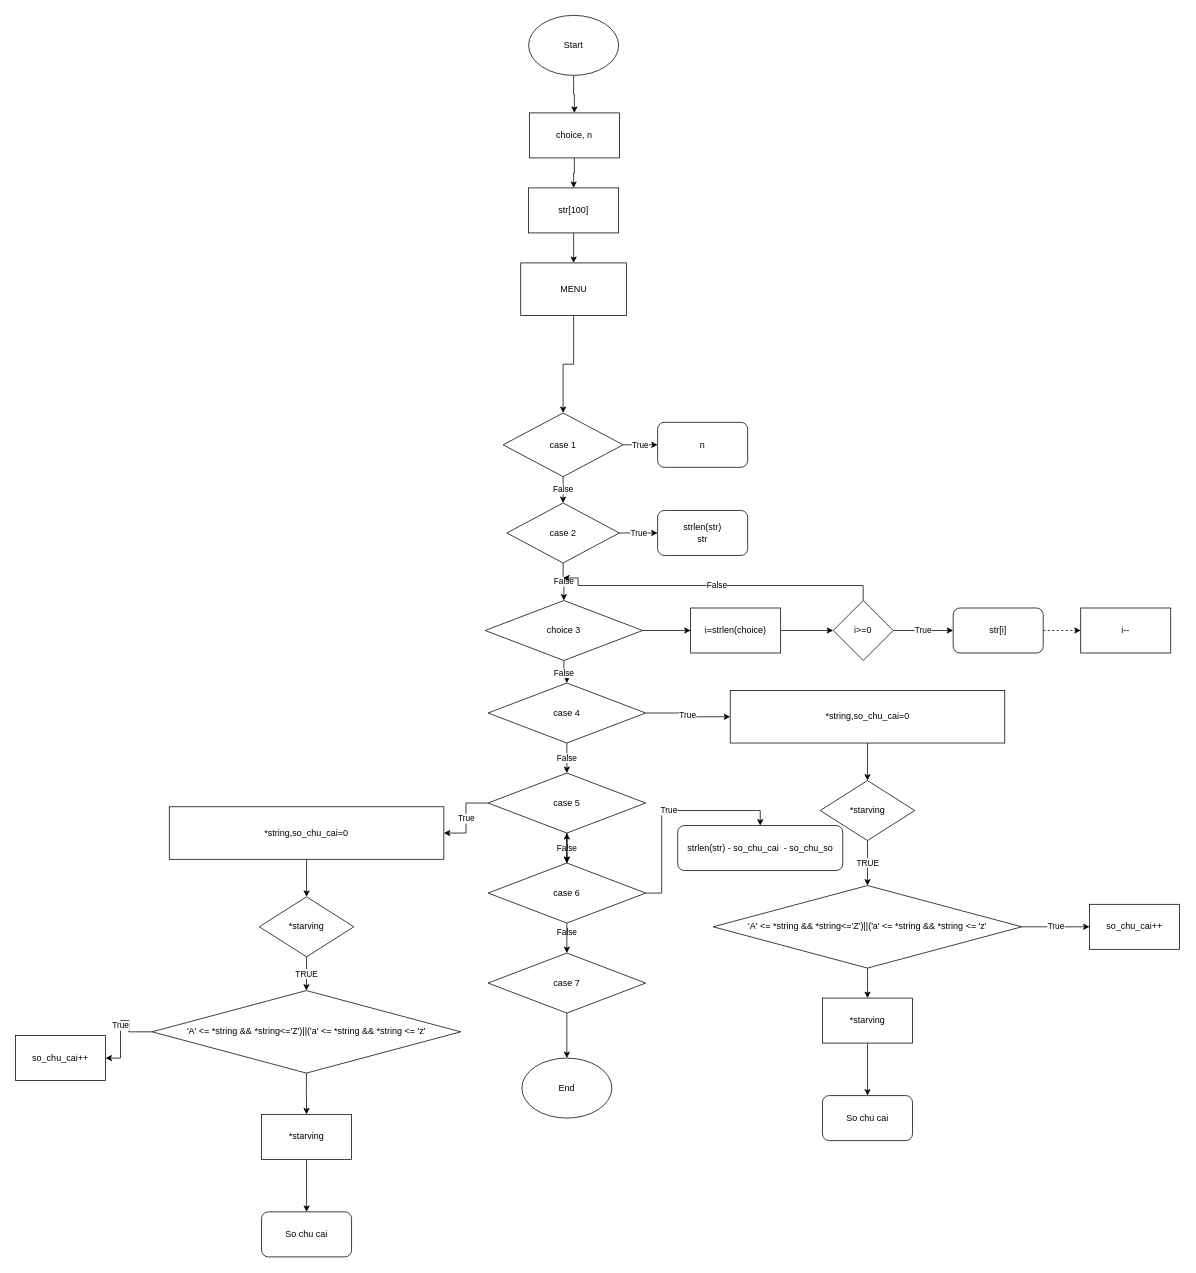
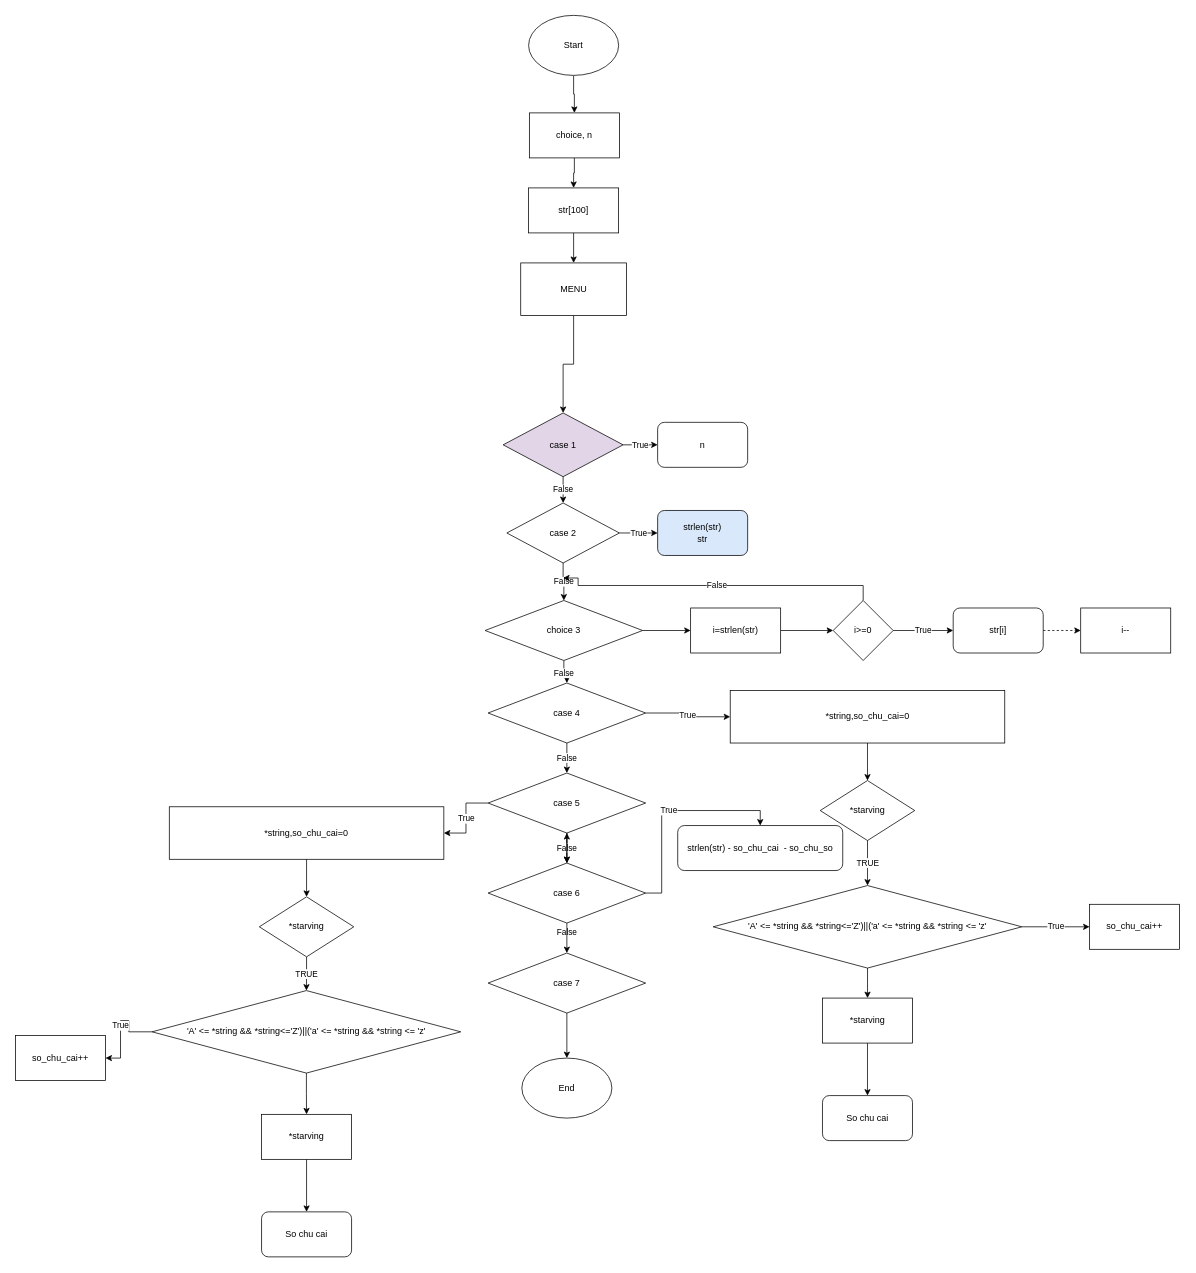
(563, 445) -> (563, 445)
(702, 533) -> (702, 533)
(735, 630) -> (735, 630)
